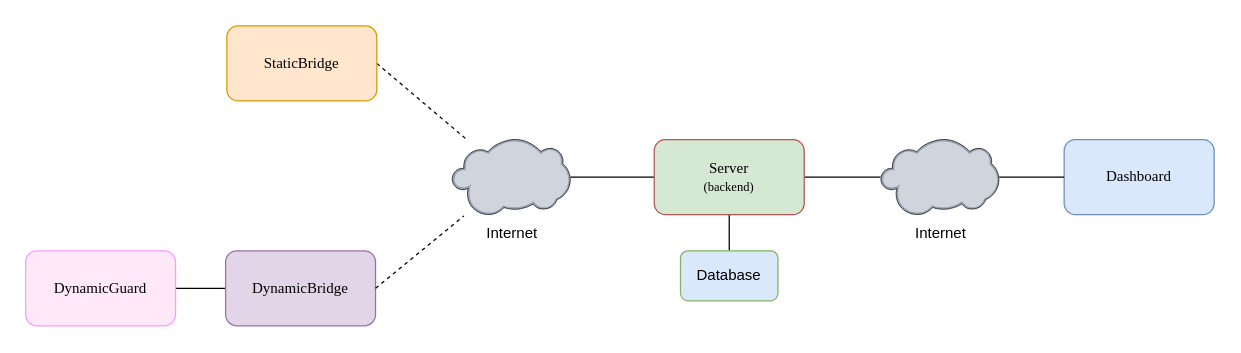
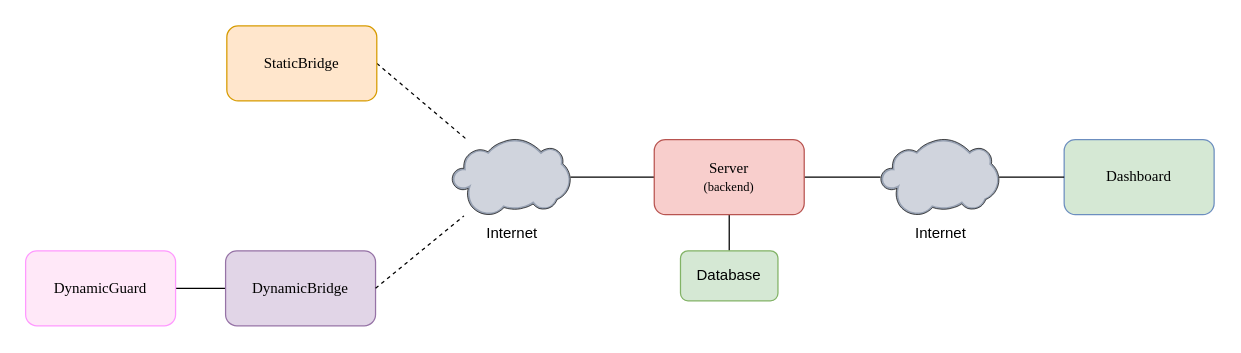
(729, 177) -> (729, 177)
(1139, 177) -> (1139, 177)
(729, 276) -> (729, 276)
